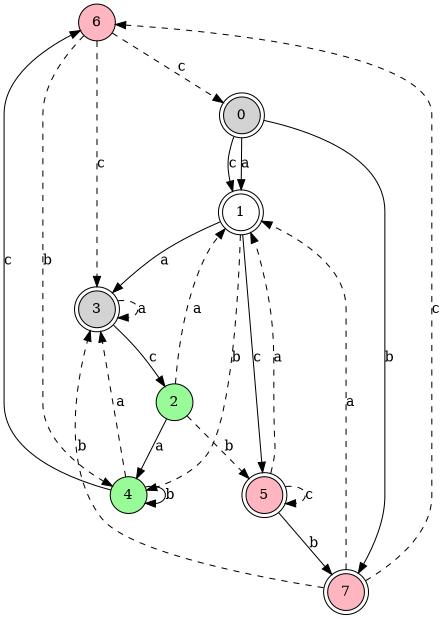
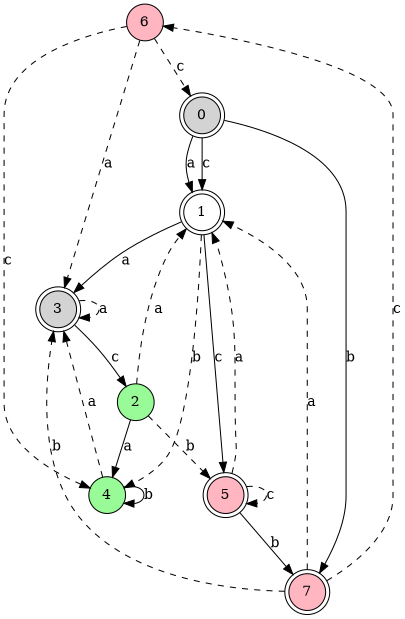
(101, 164) -> (109, 164)
(48, 261) -> (8, 261)
(4, 278) -> none
